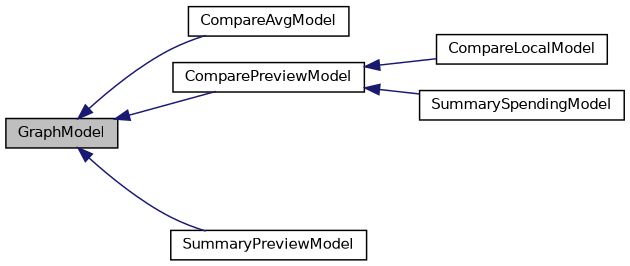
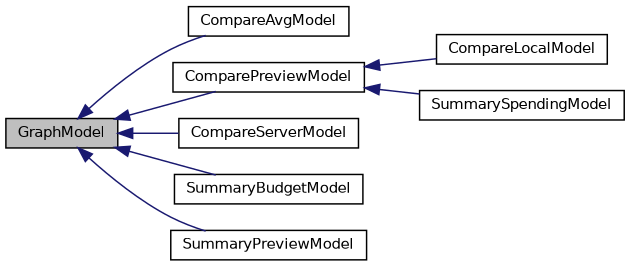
none -> (269, 133)
none -> (269, 189)
